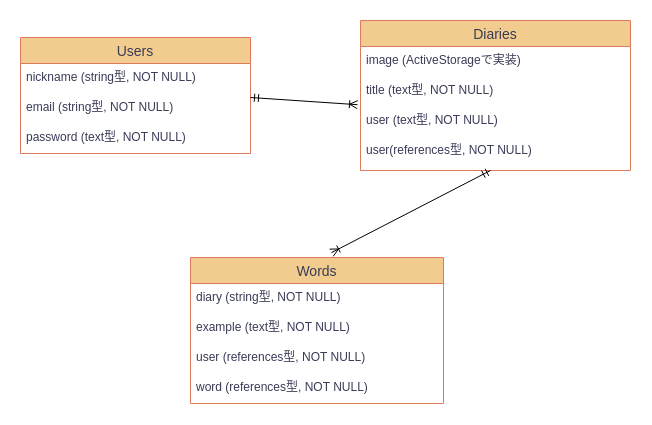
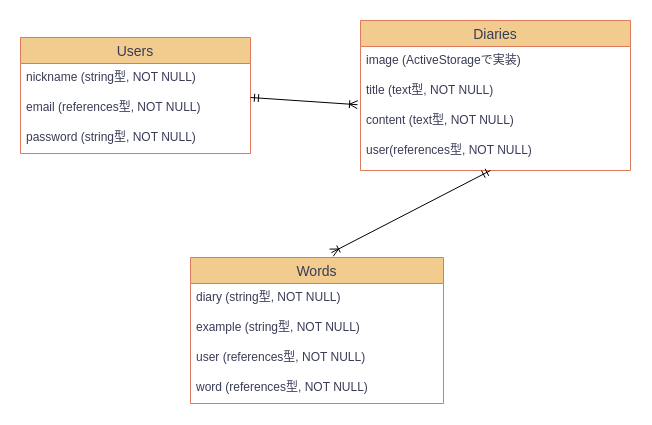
(102, 107) -> (117, 107)
(436, 120) -> (446, 120)
(110, 137) -> (115, 137)
(275, 327) -> (280, 327)
